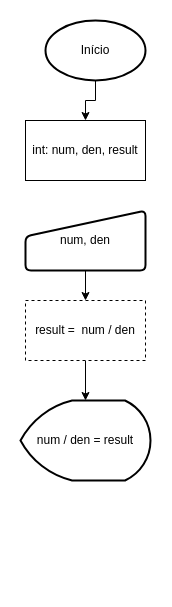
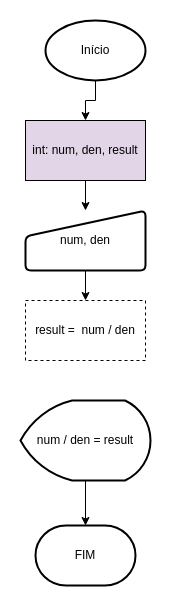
(86, 151) -> (86, 151)
none -> (86, 200)
(86, 377) -> none
none -> (86, 500)
none -> (86, 556)
